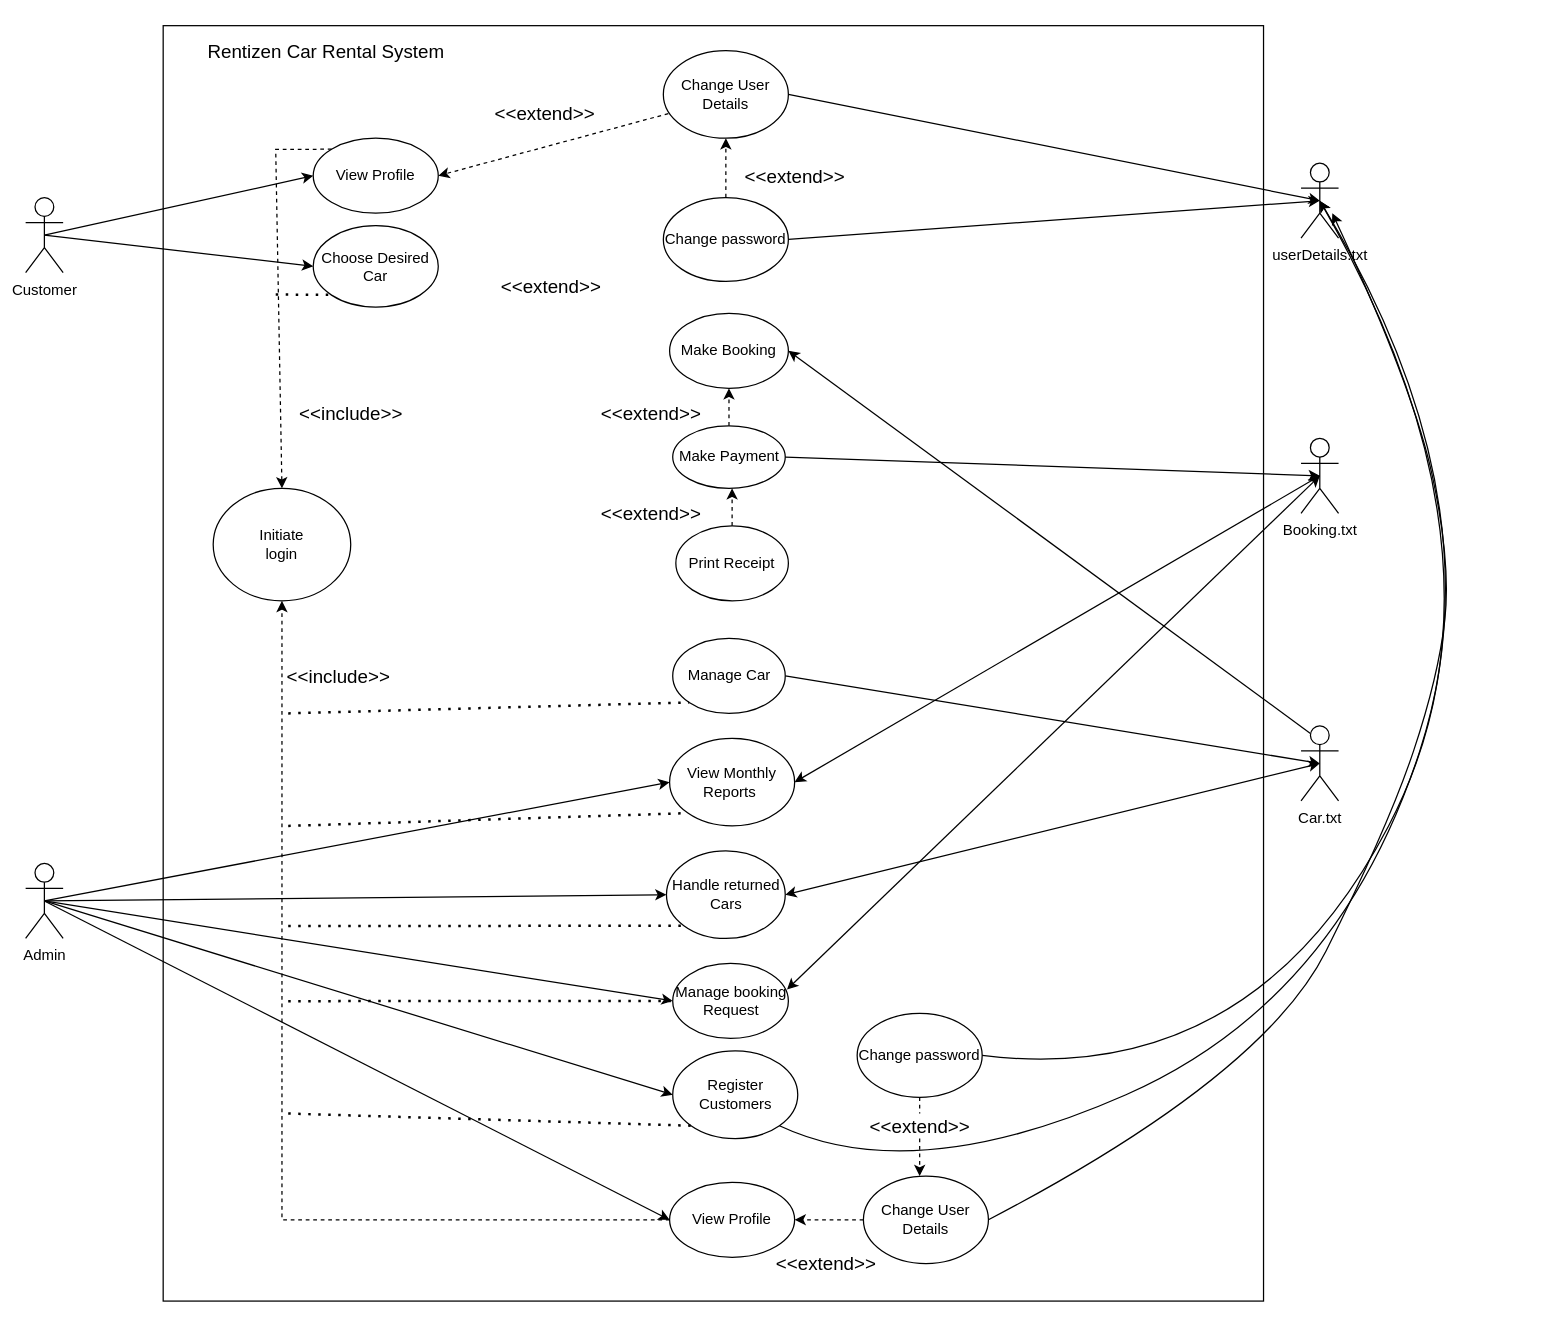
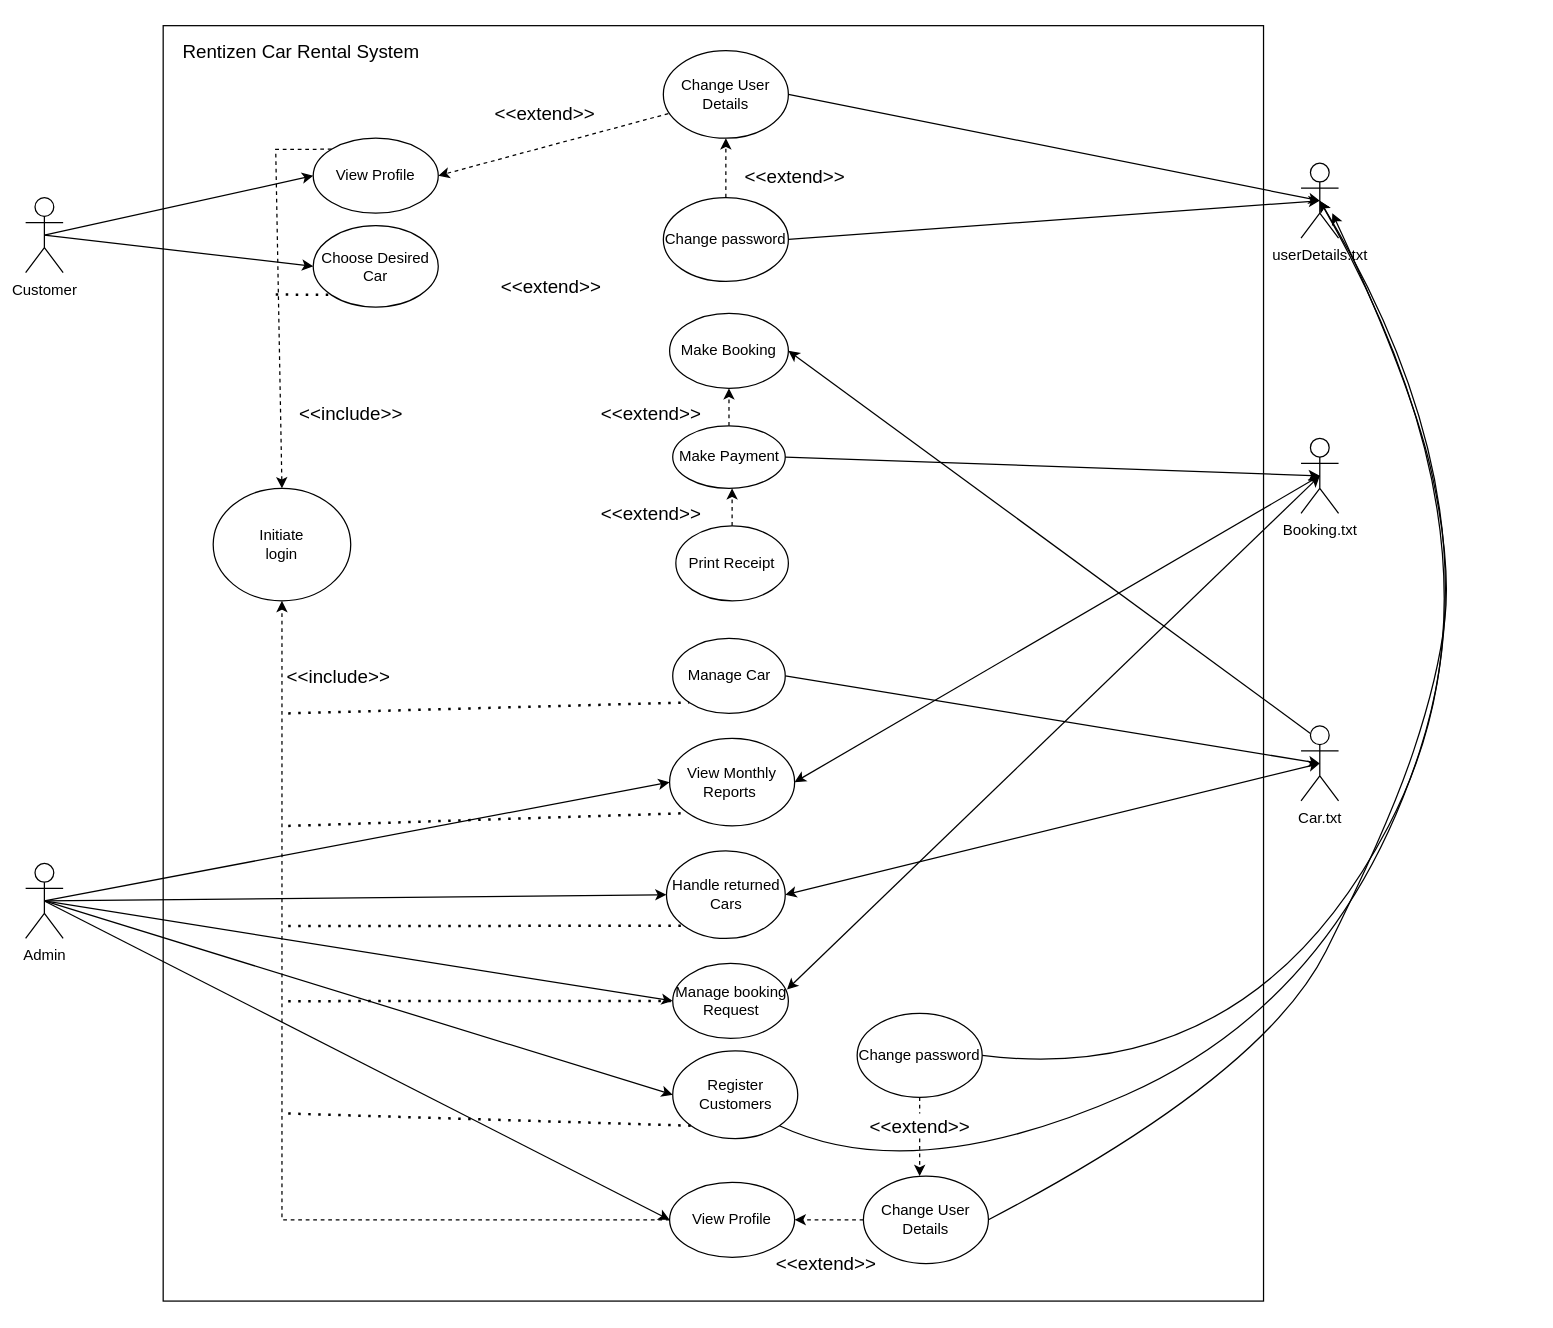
(326, 51) -> (301, 51)
